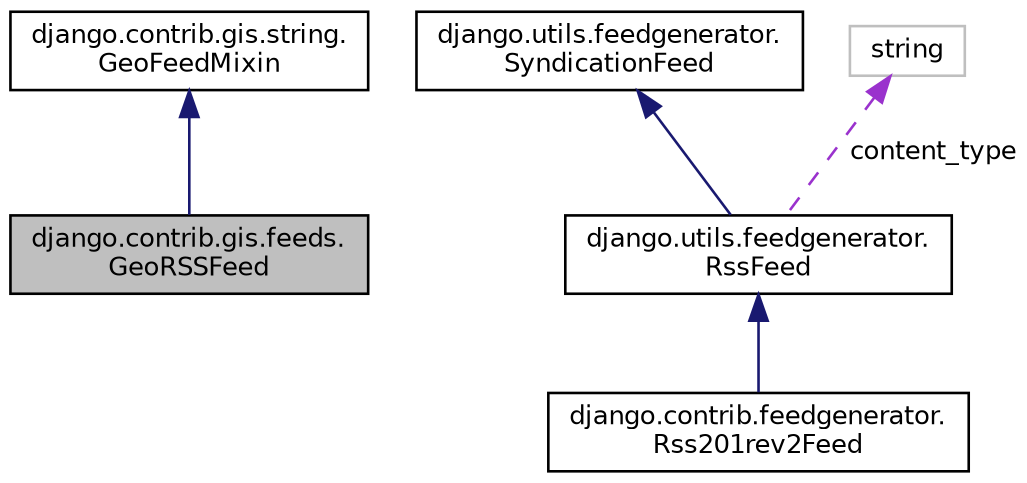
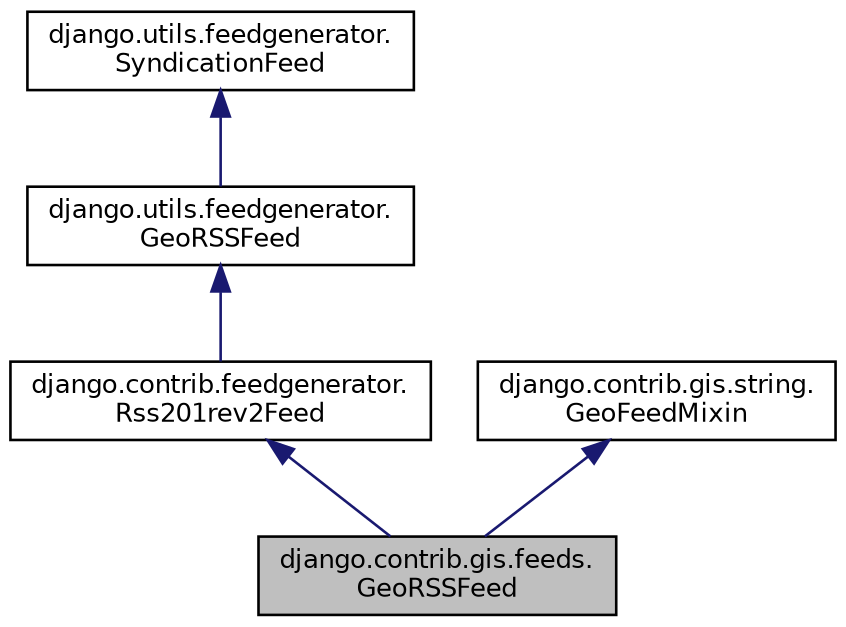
(907, 51) -> none
(759, 255) -> (221, 226)
none -> (339, 496)
